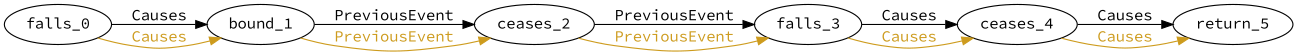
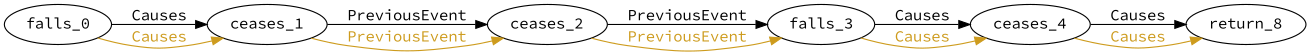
(261, 24) -> (267, 24)
(1233, 24) -> (1246, 24)
